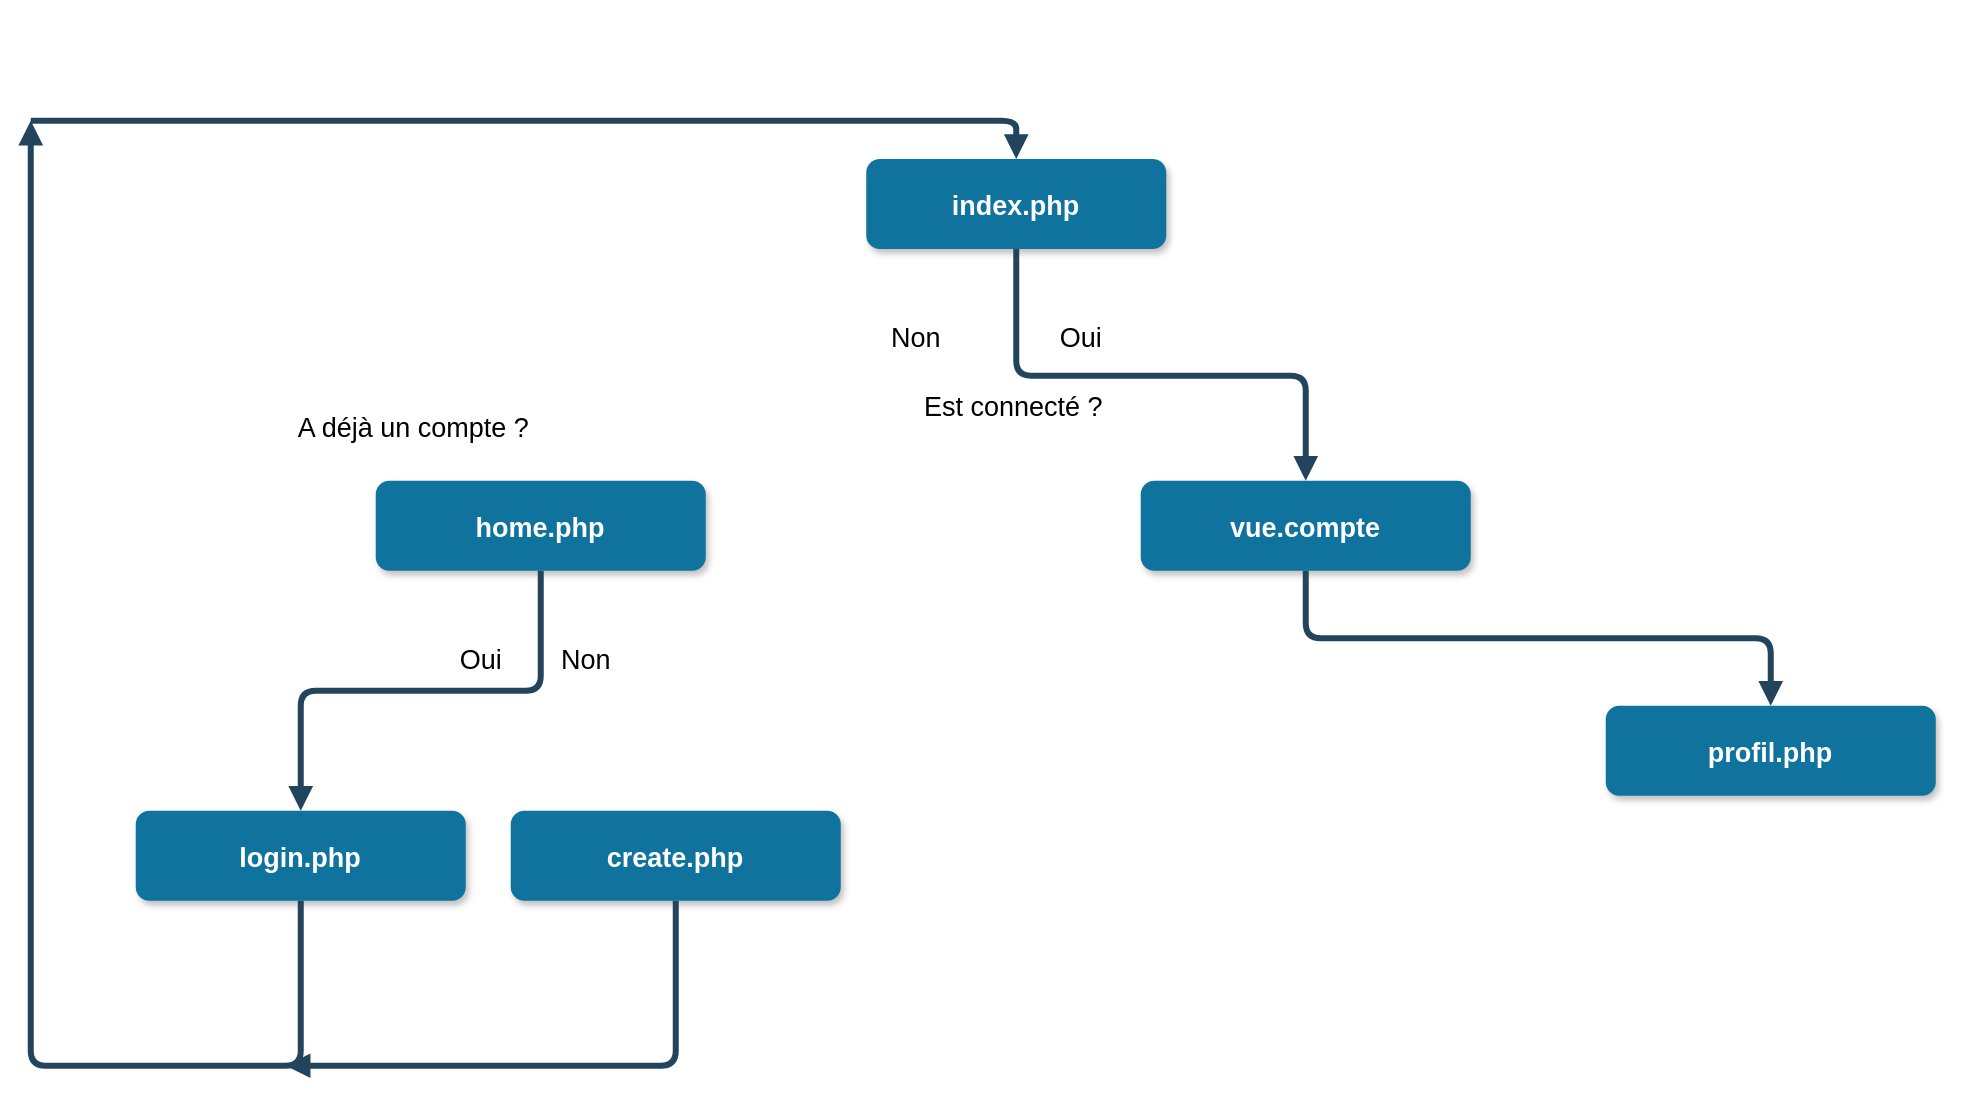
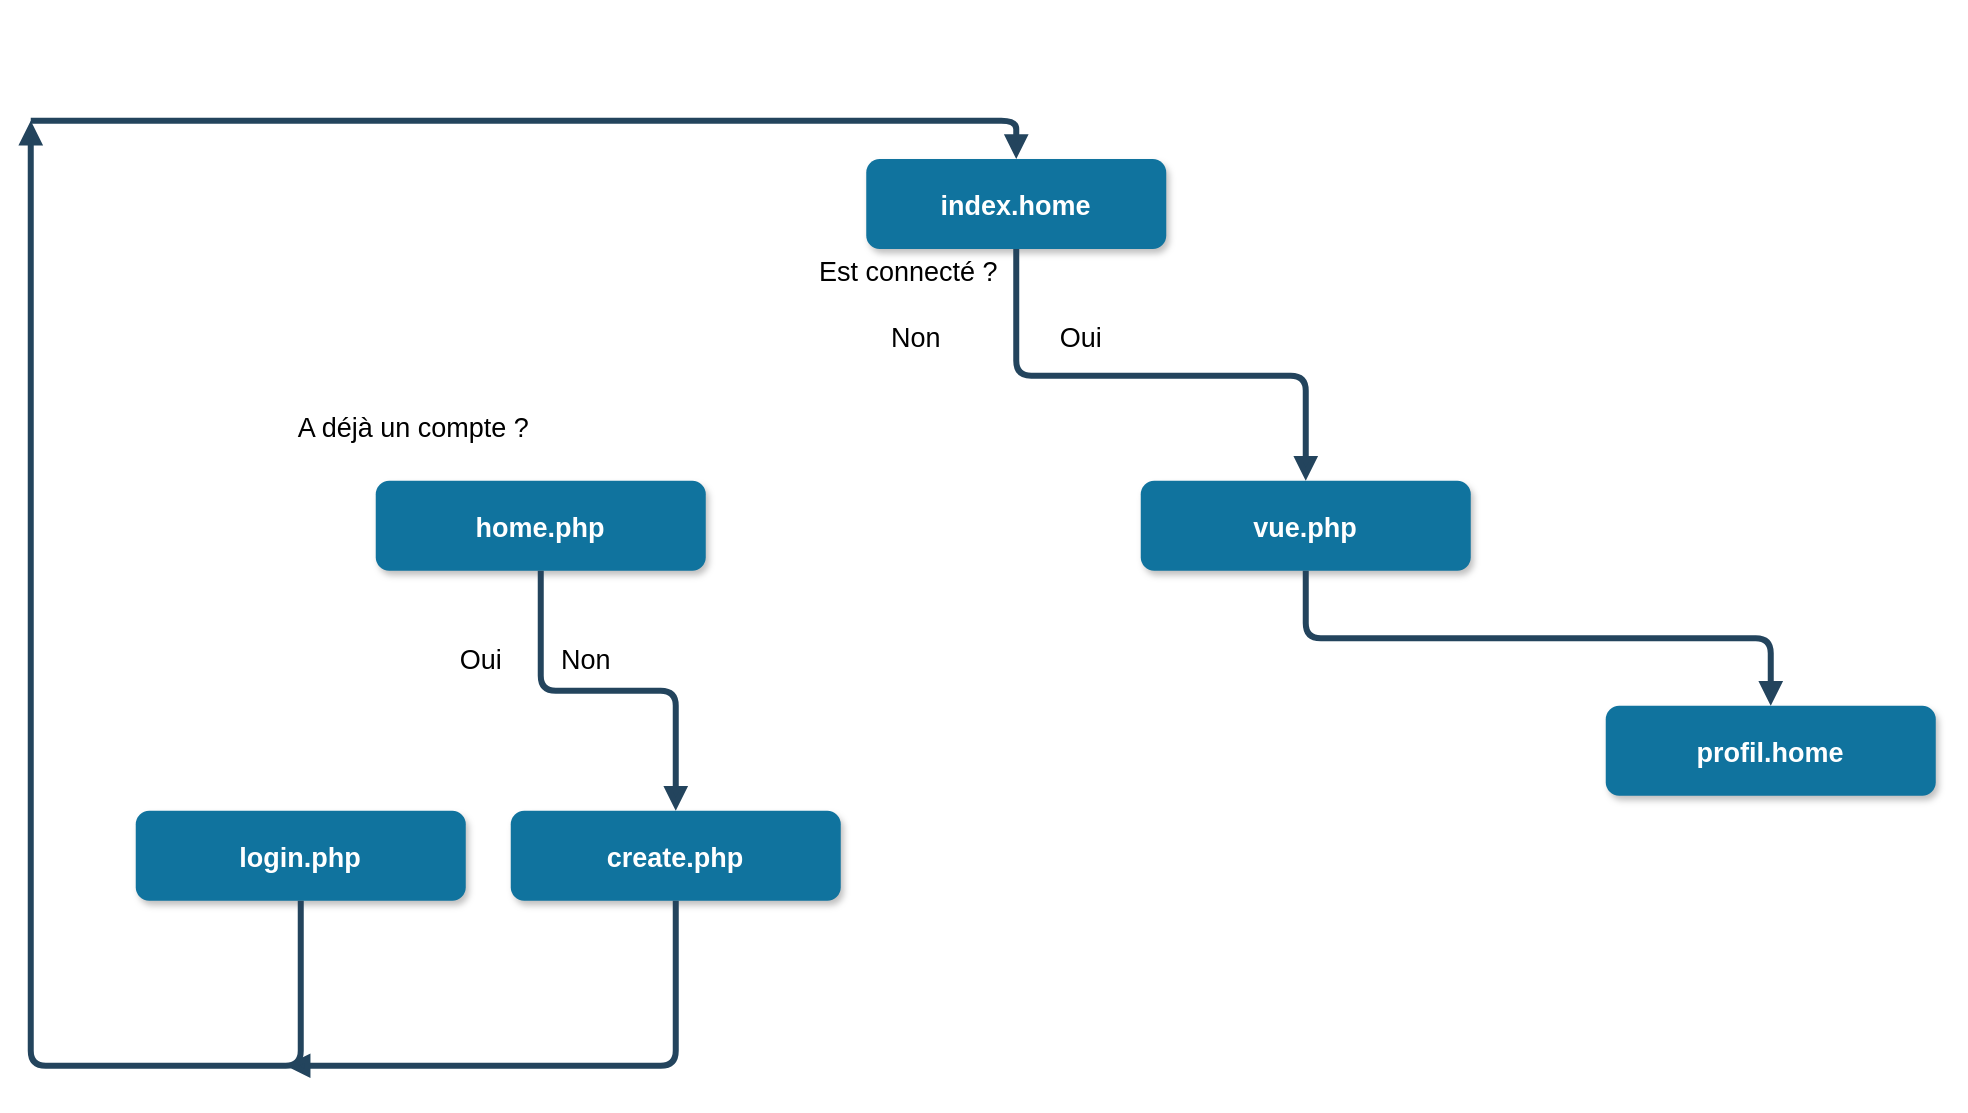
(1016, 206) -> (1016, 206)
(1013, 407) -> (908, 272)
(1305, 528) -> (1305, 528)
(377, 691) -> none
none -> (652, 691)
(1770, 753) -> (1770, 753)
